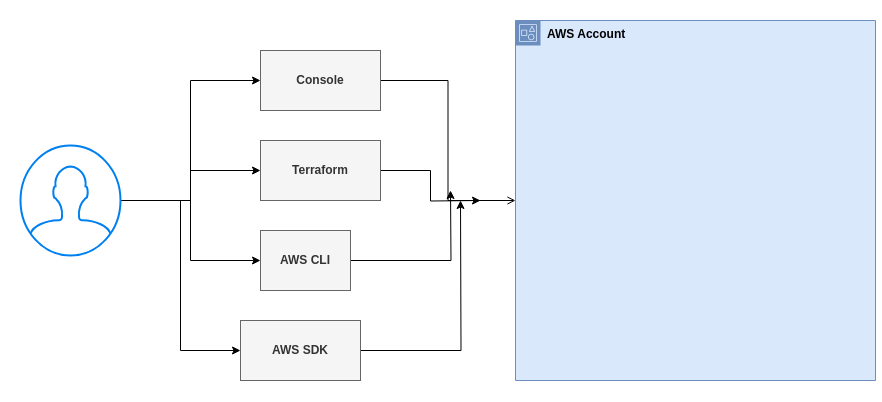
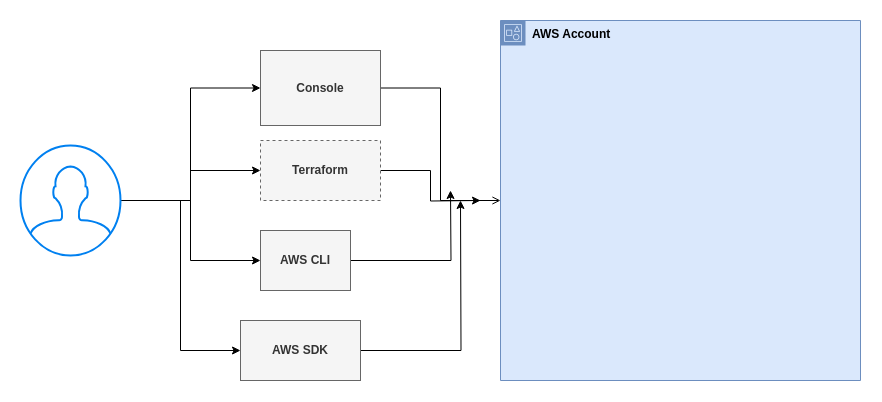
(321, 81) -> (321, 88)
(321, 171) -> (321, 171)
(696, 201) -> (681, 201)
